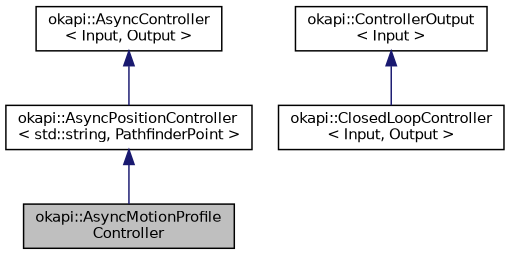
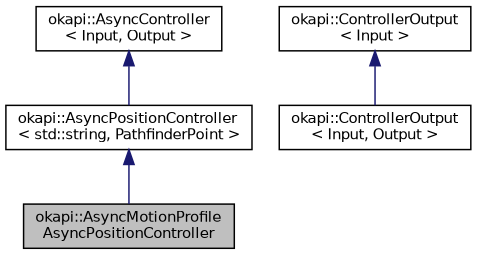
(391, 127) -> (375, 127)
(129, 226) -> (129, 226)
